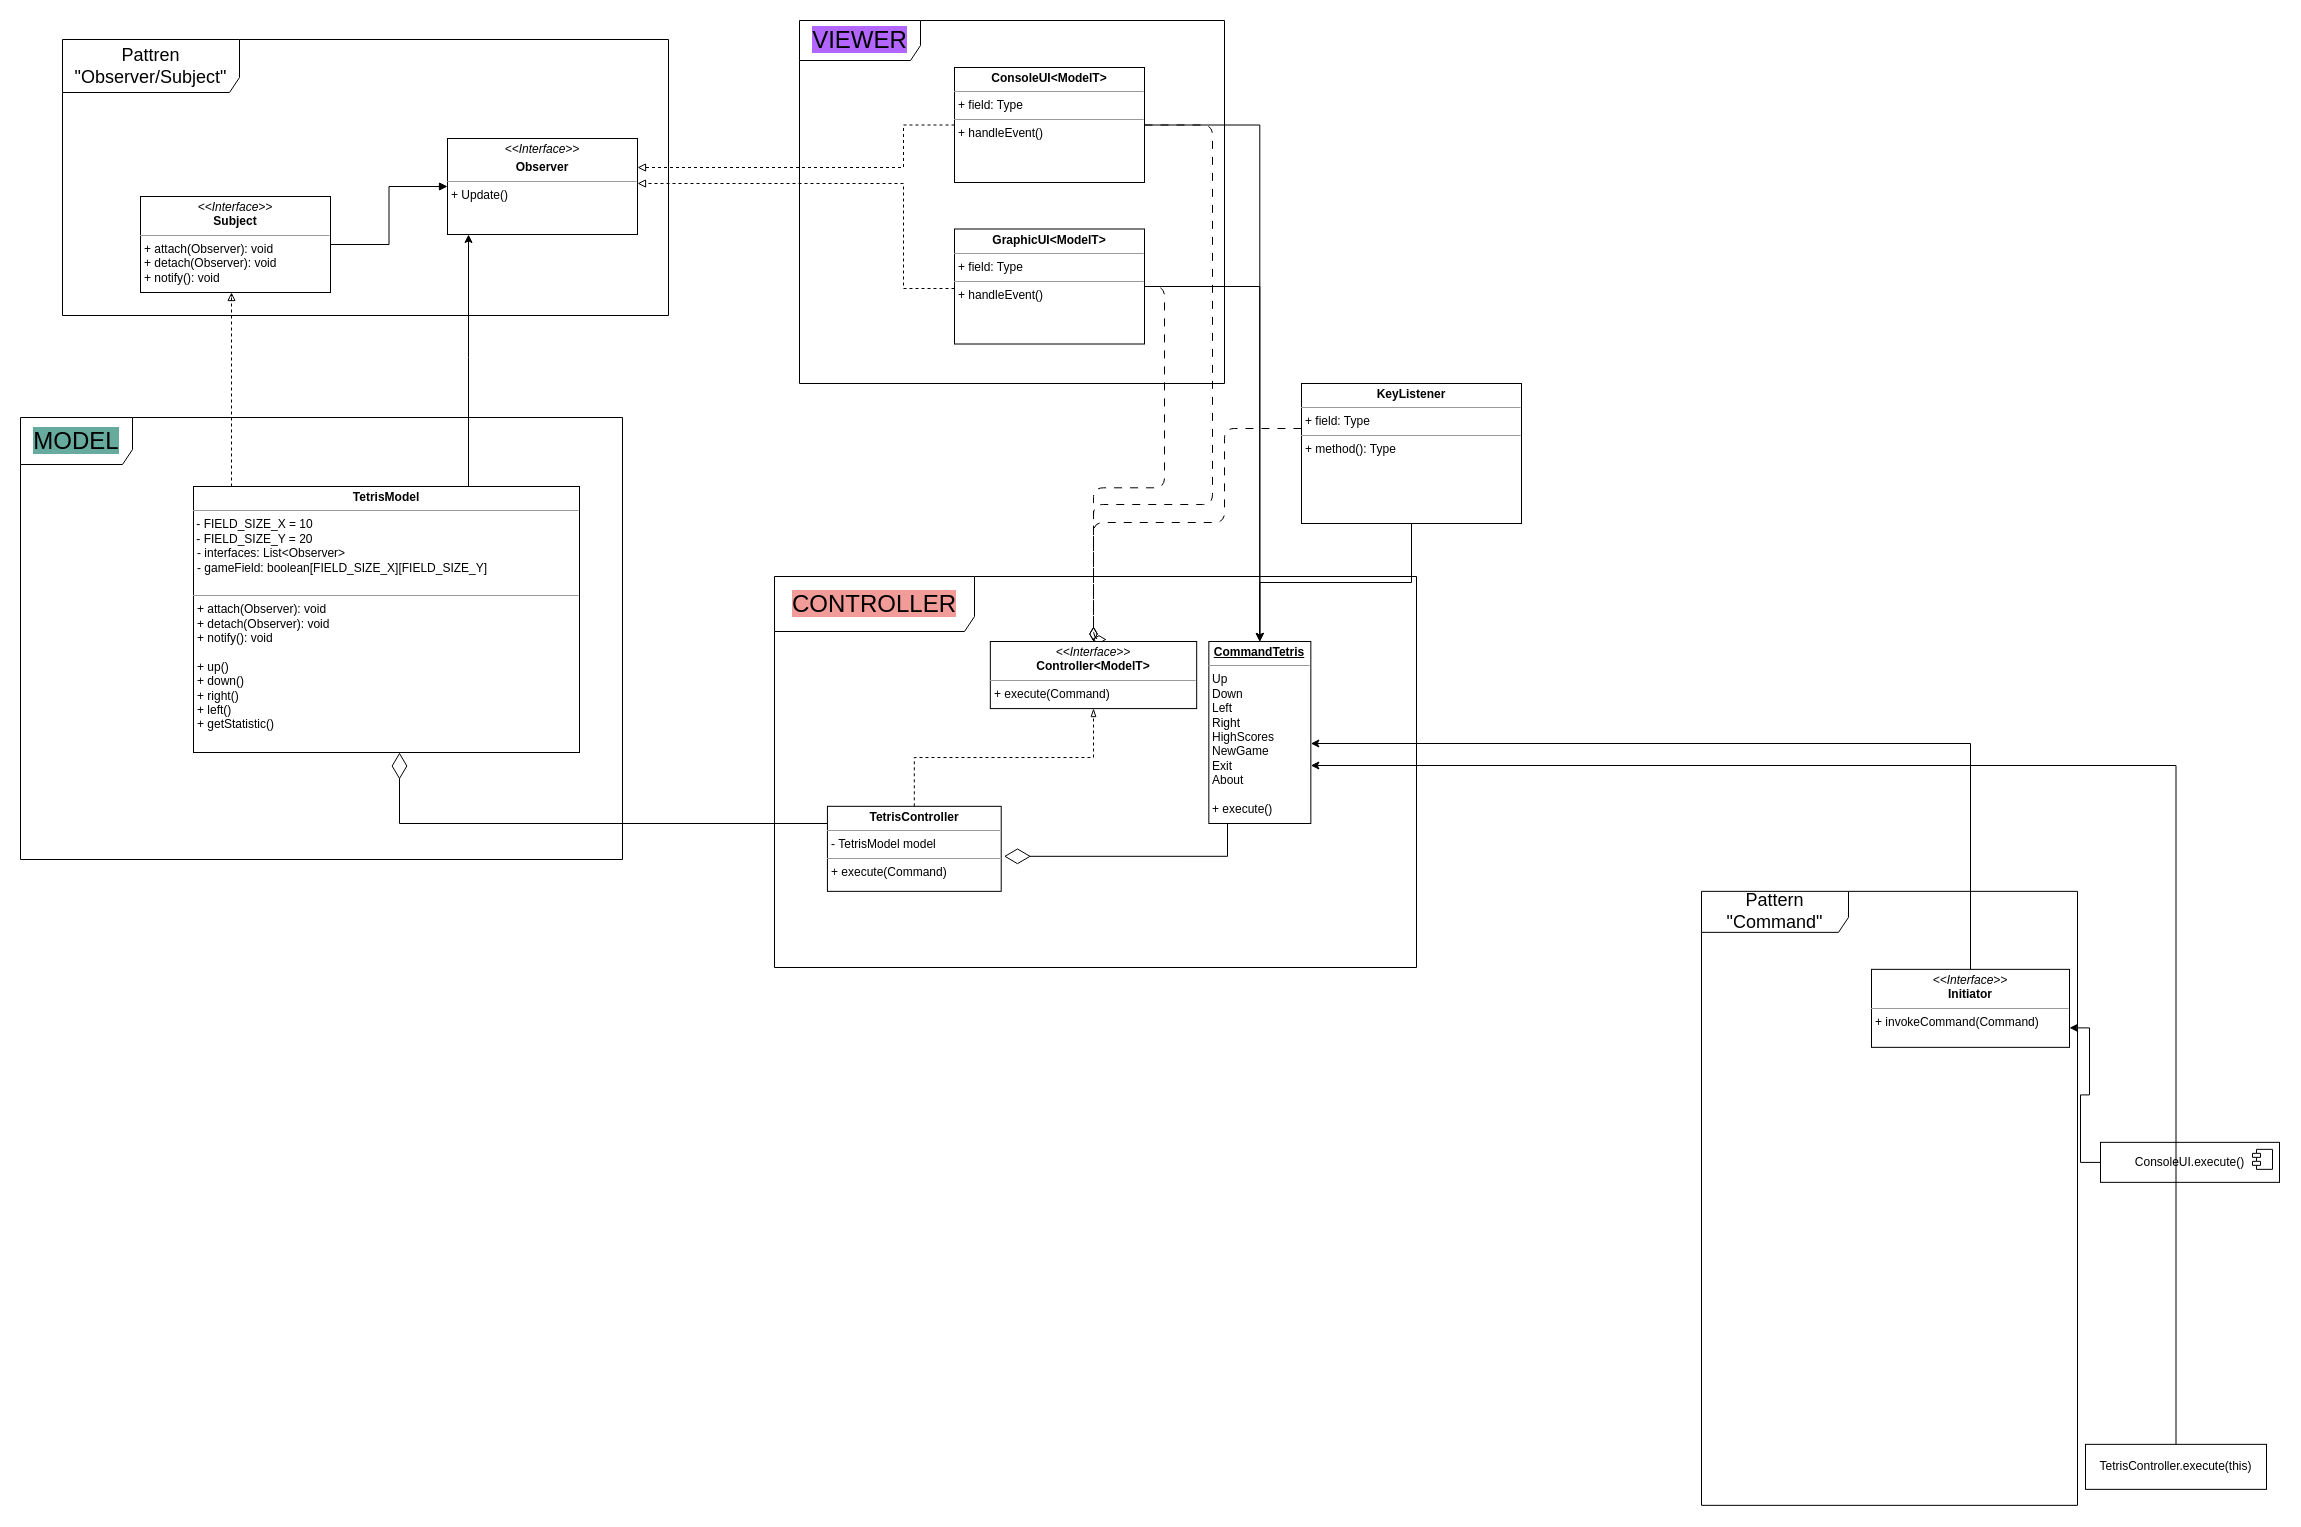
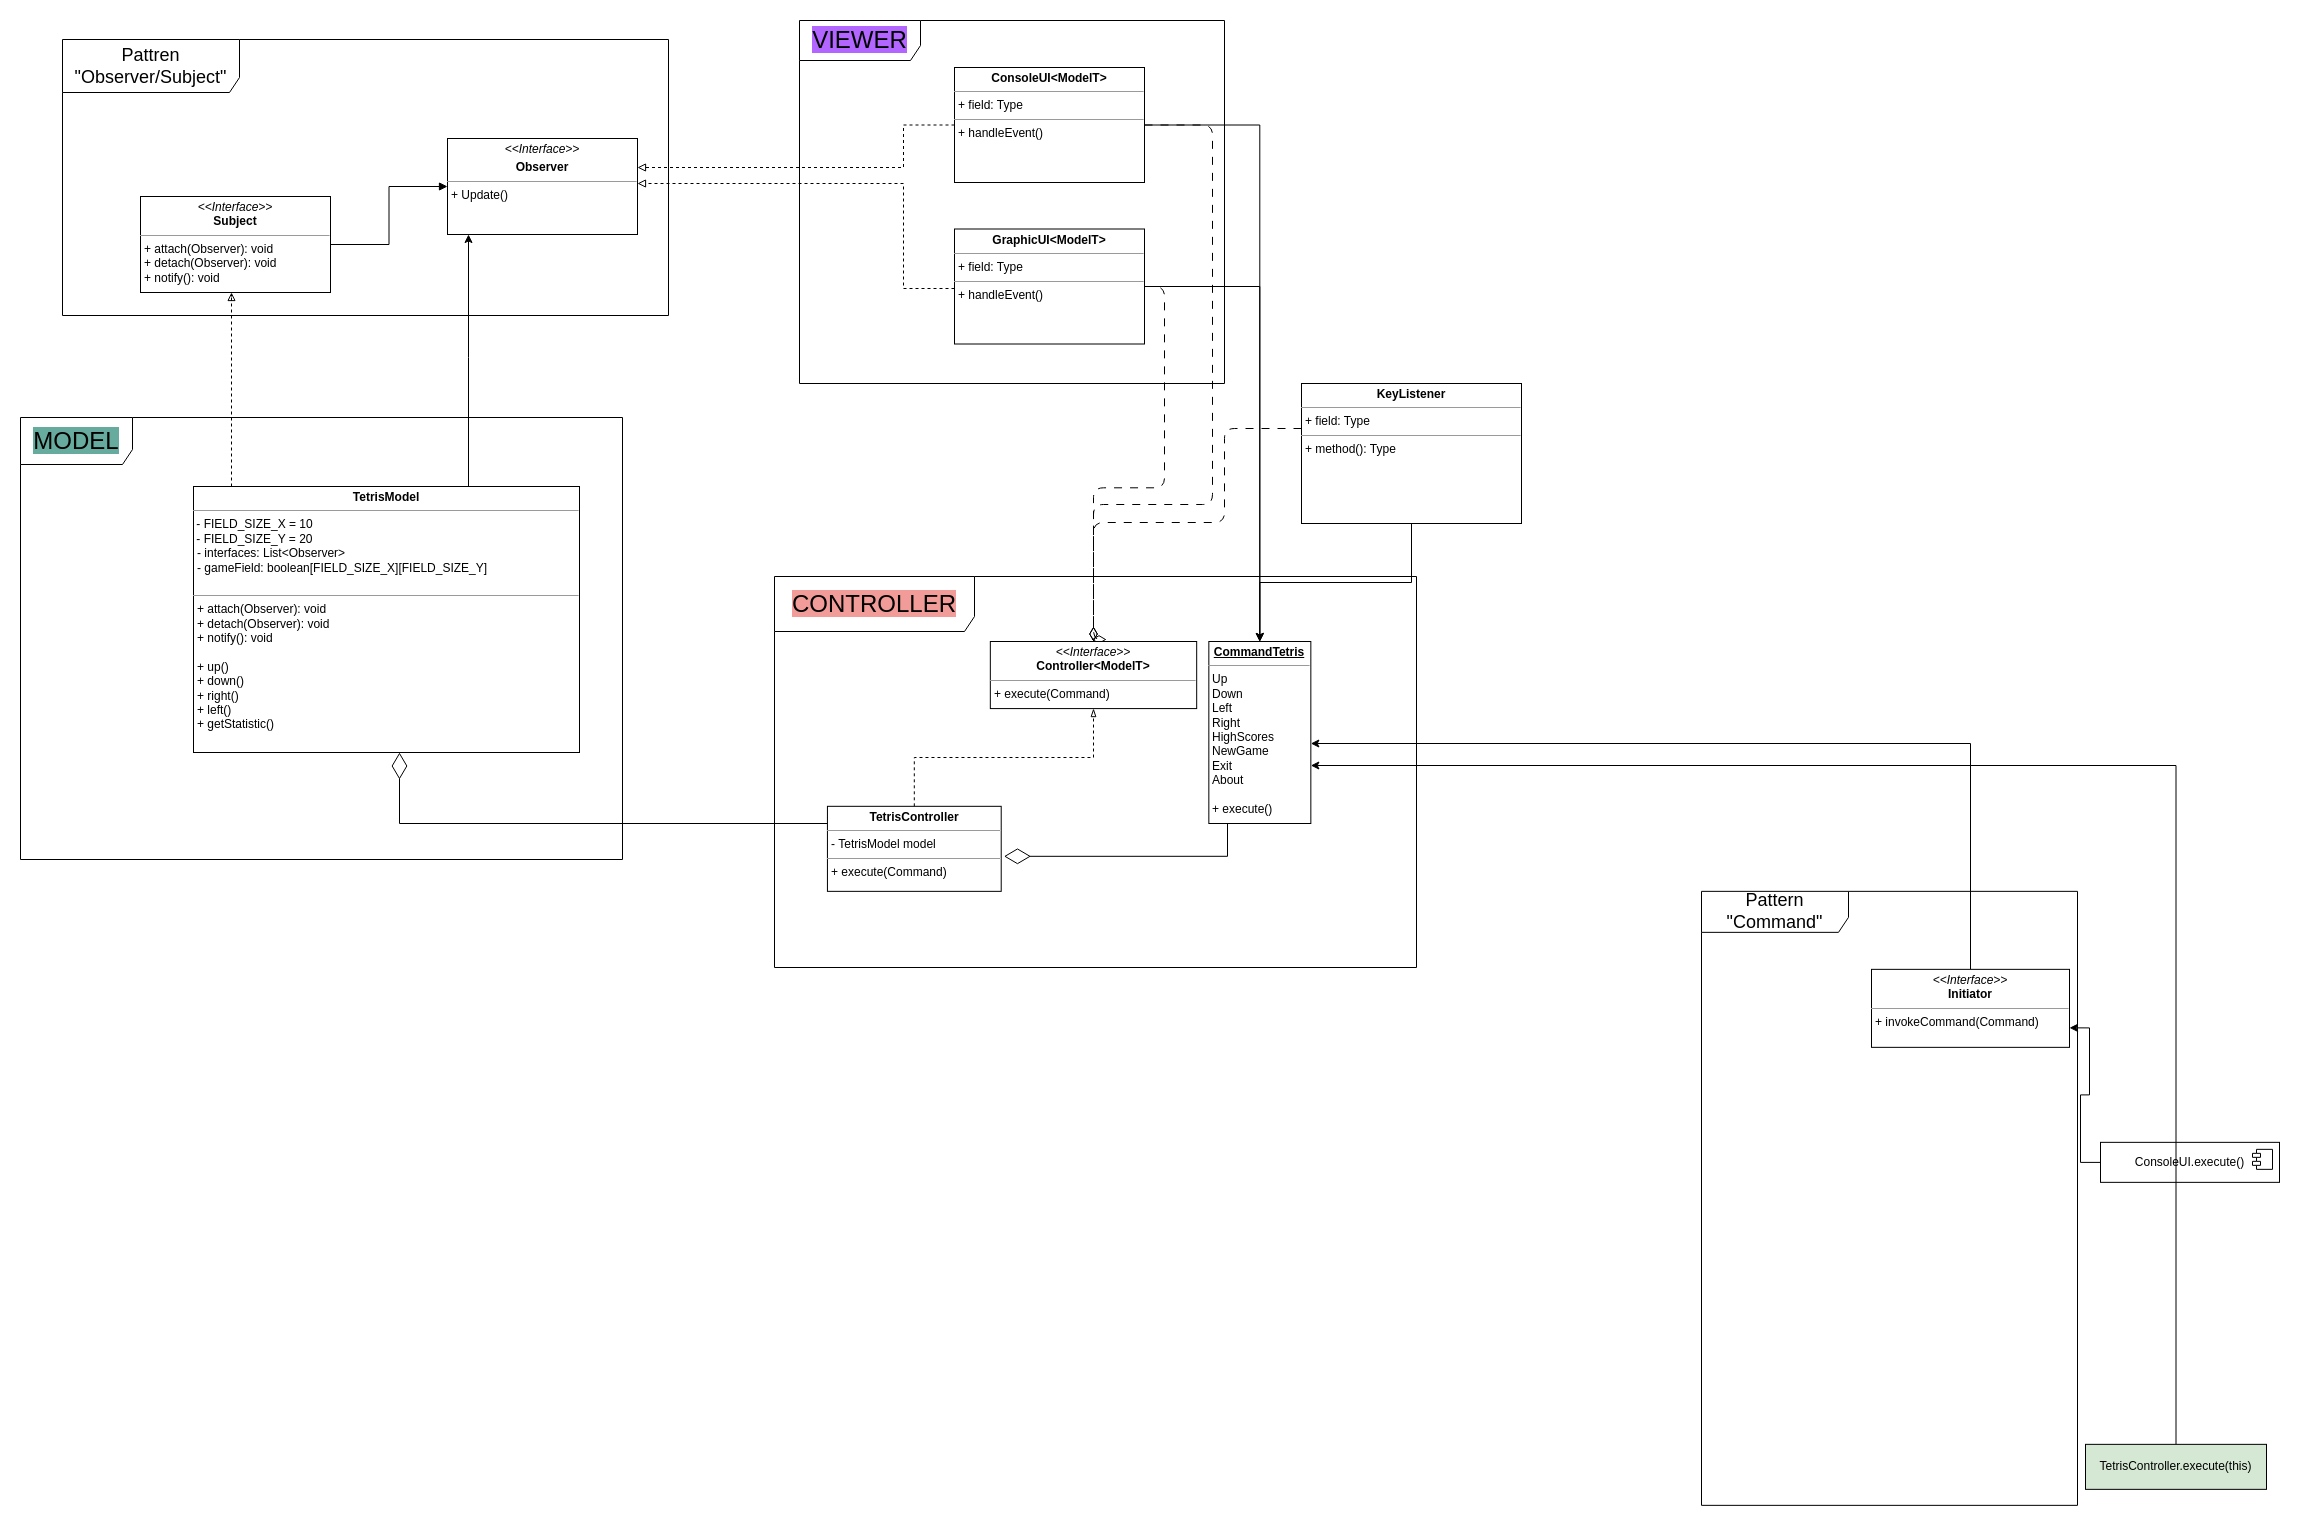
(2176, 1467) -> (2176, 1467)
